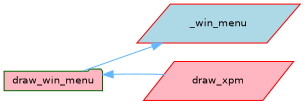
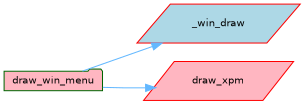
(219, 24) -> (219, 24)
(140, 74) -> (124, 88)
